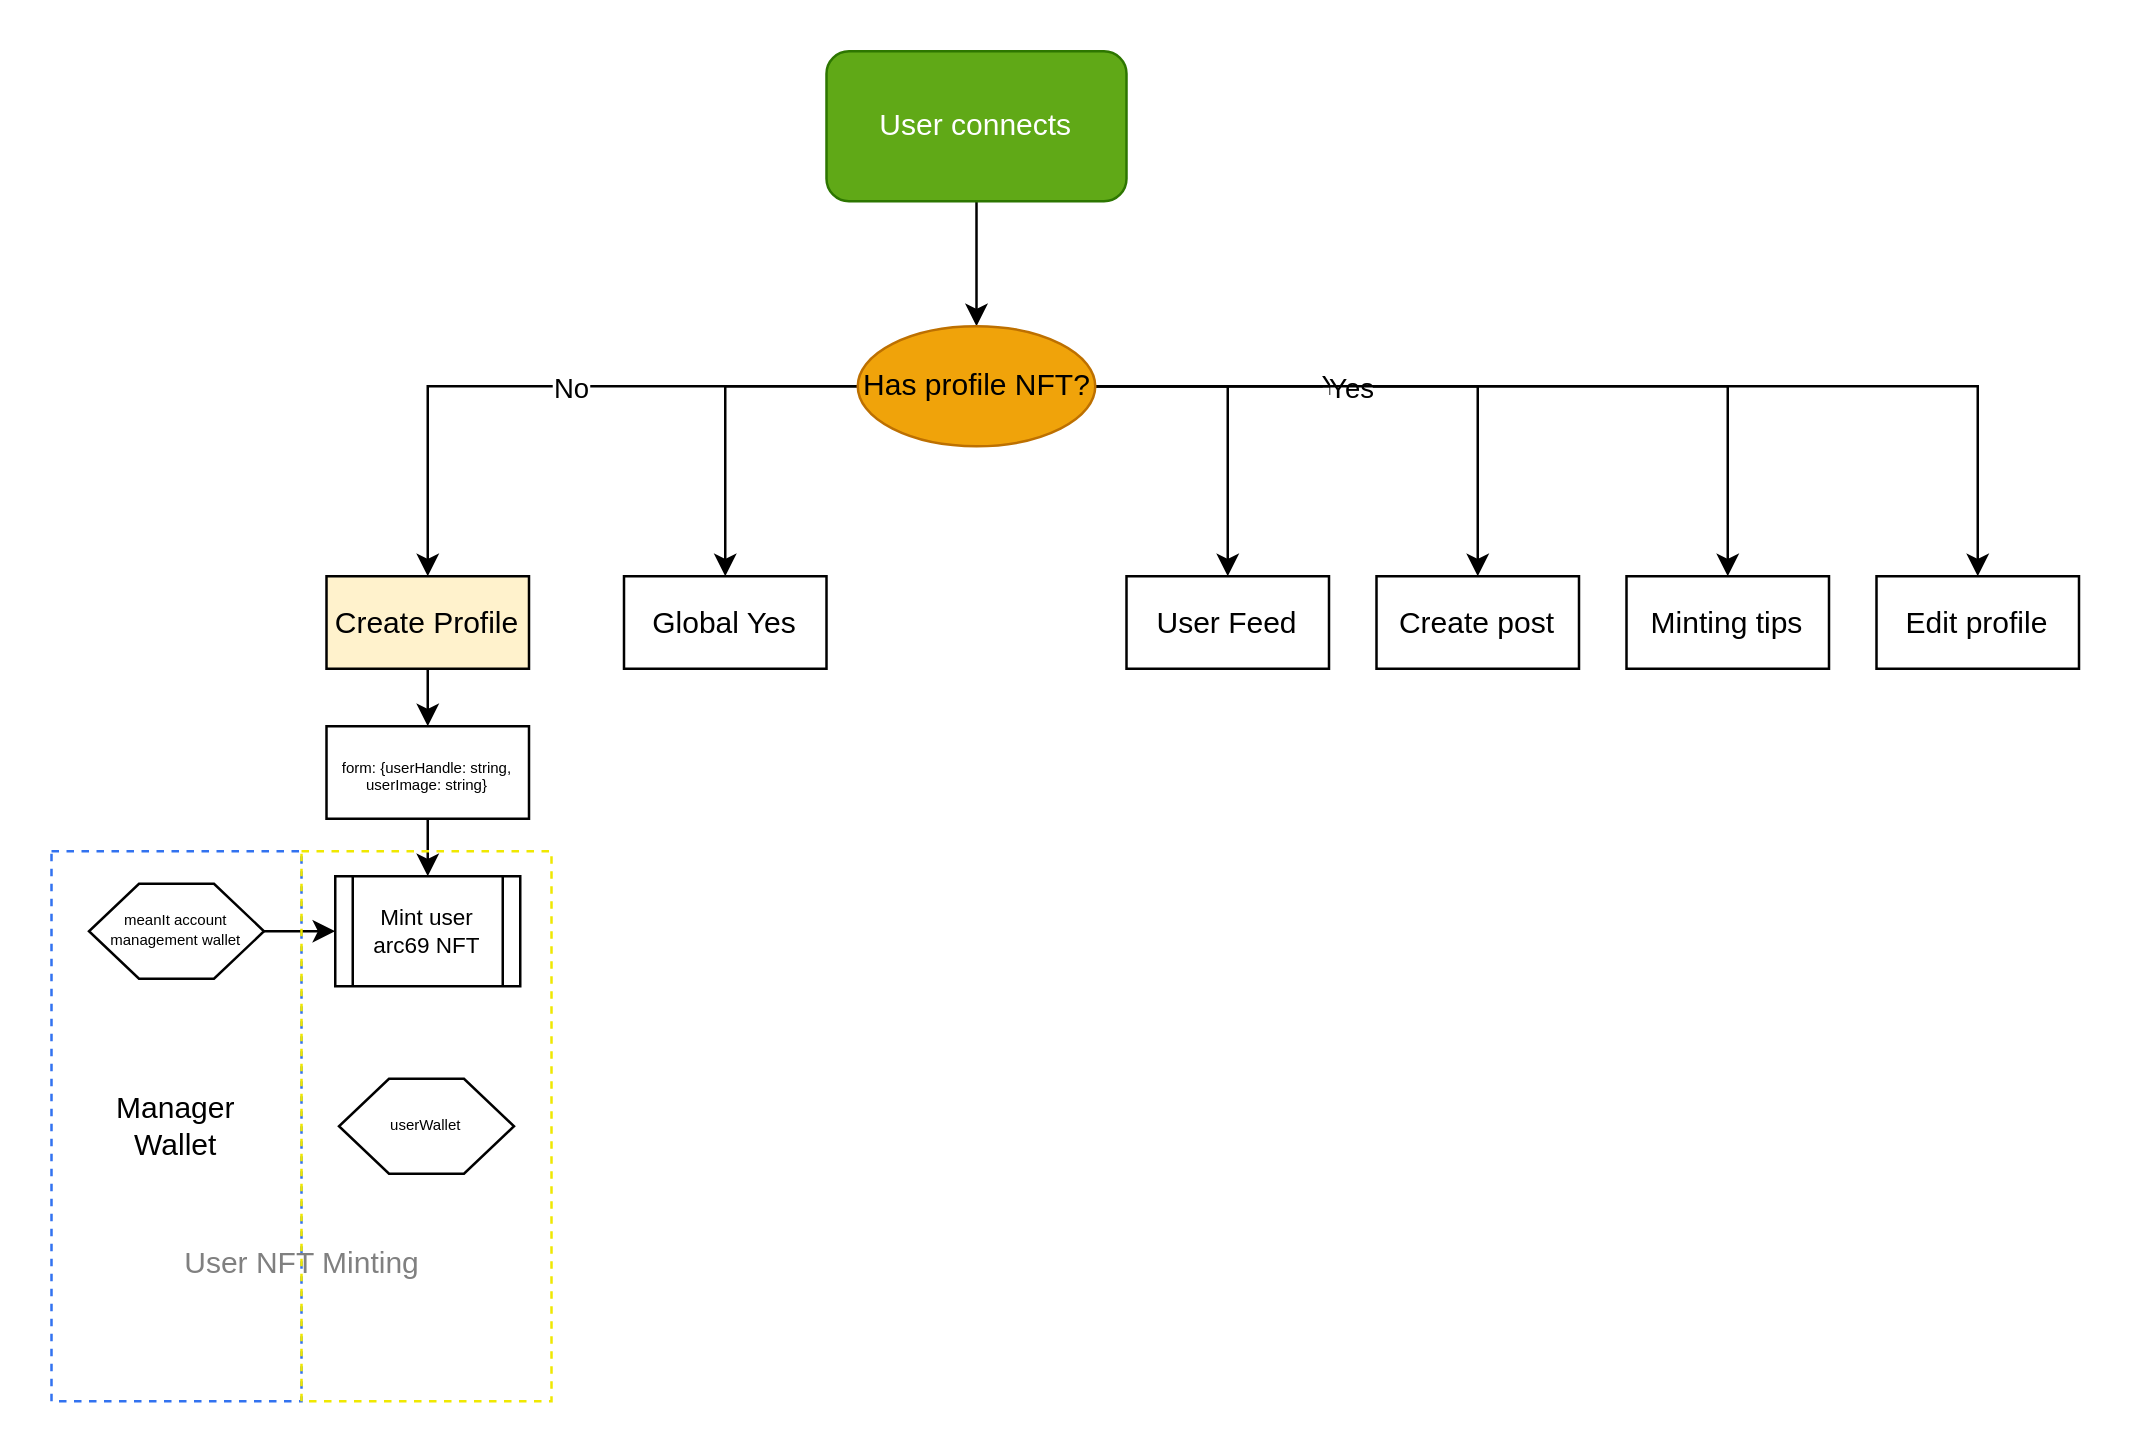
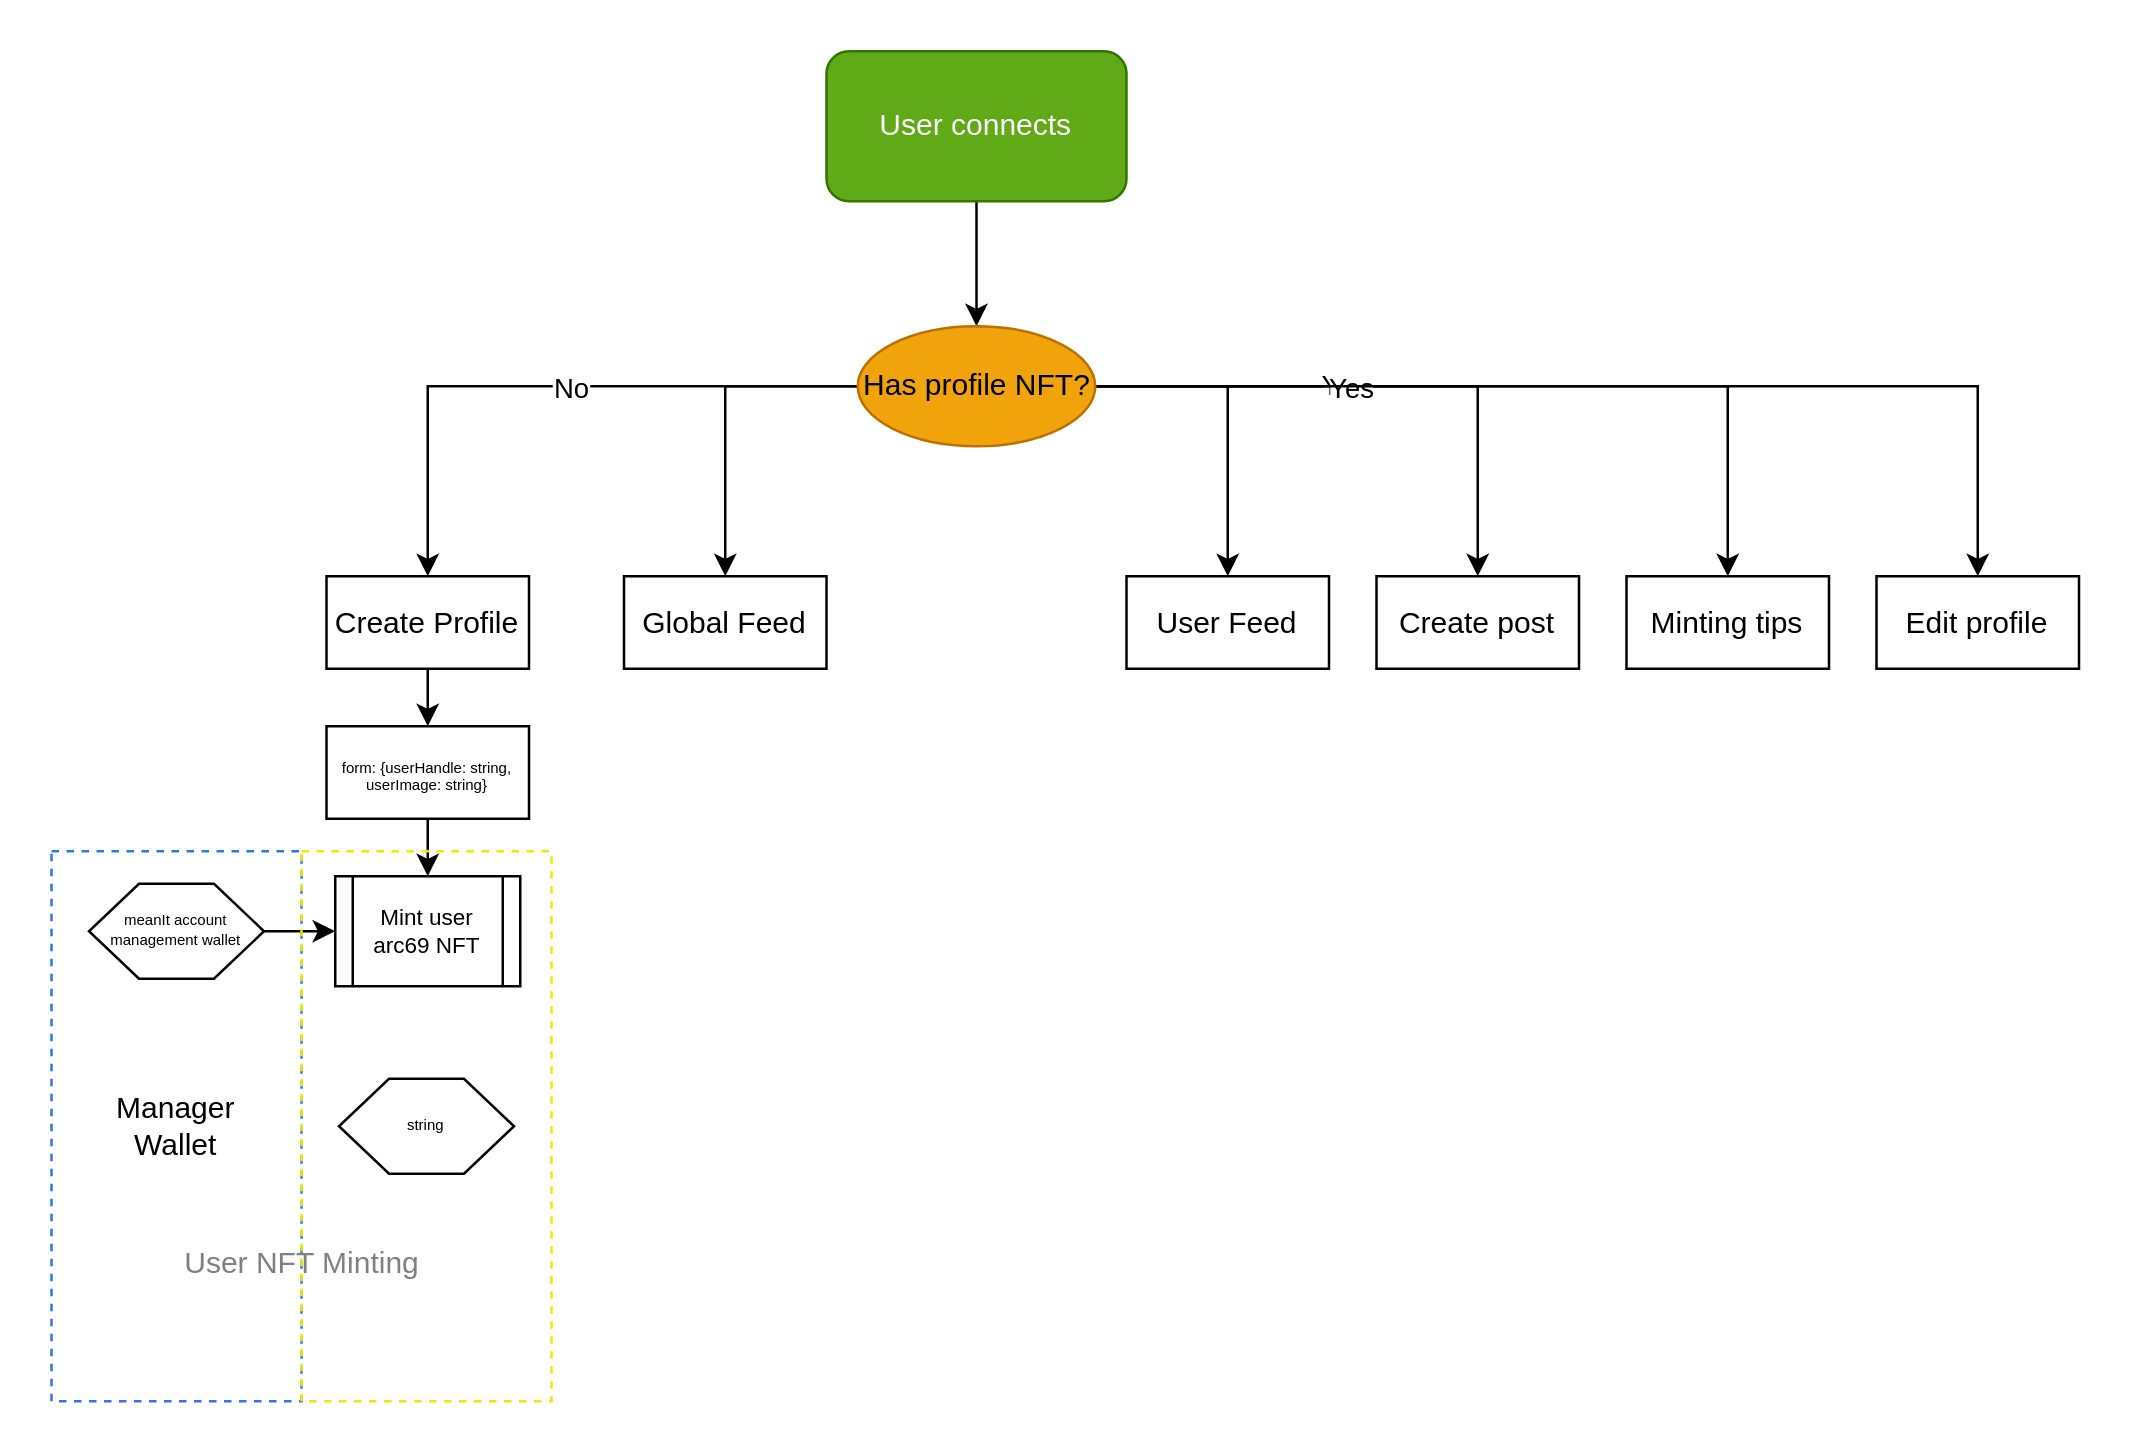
(428, 623) -> (428, 623)
(725, 624) -> (725, 624)
(426, 1126) -> (426, 1126)
